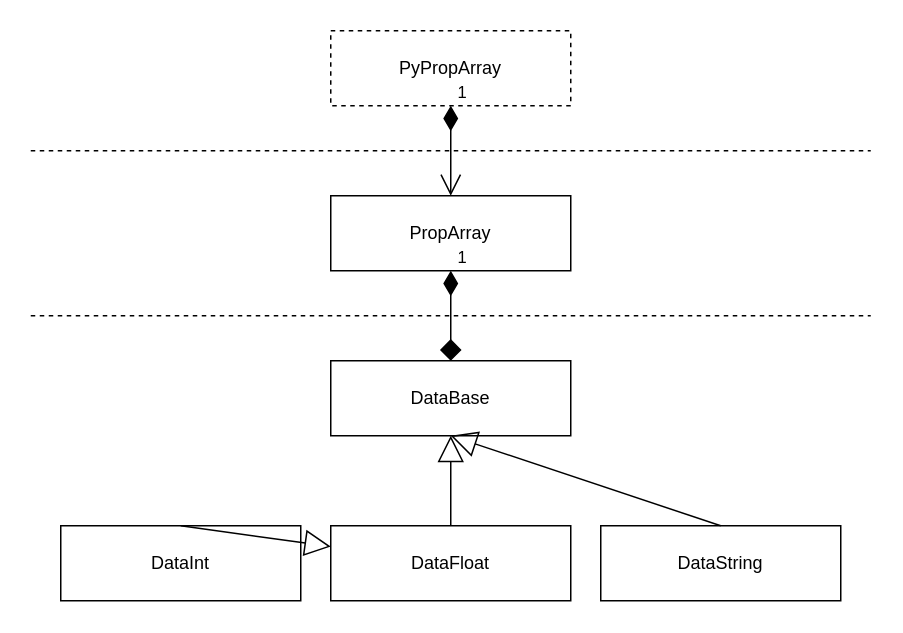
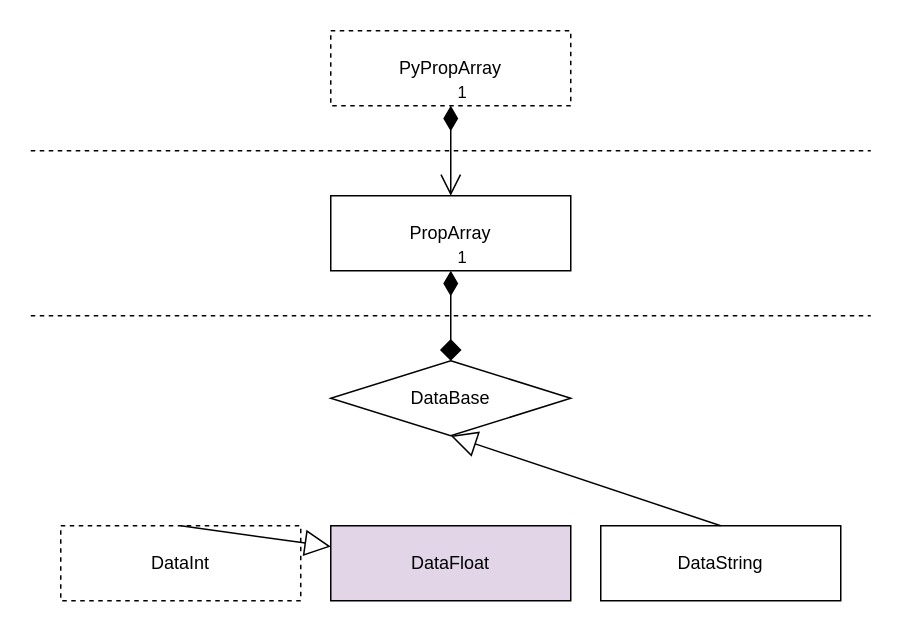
(451, 398) -> (451, 398)
(451, 494) -> none
(181, 563) -> (181, 563)
(451, 563) -> (451, 563)
